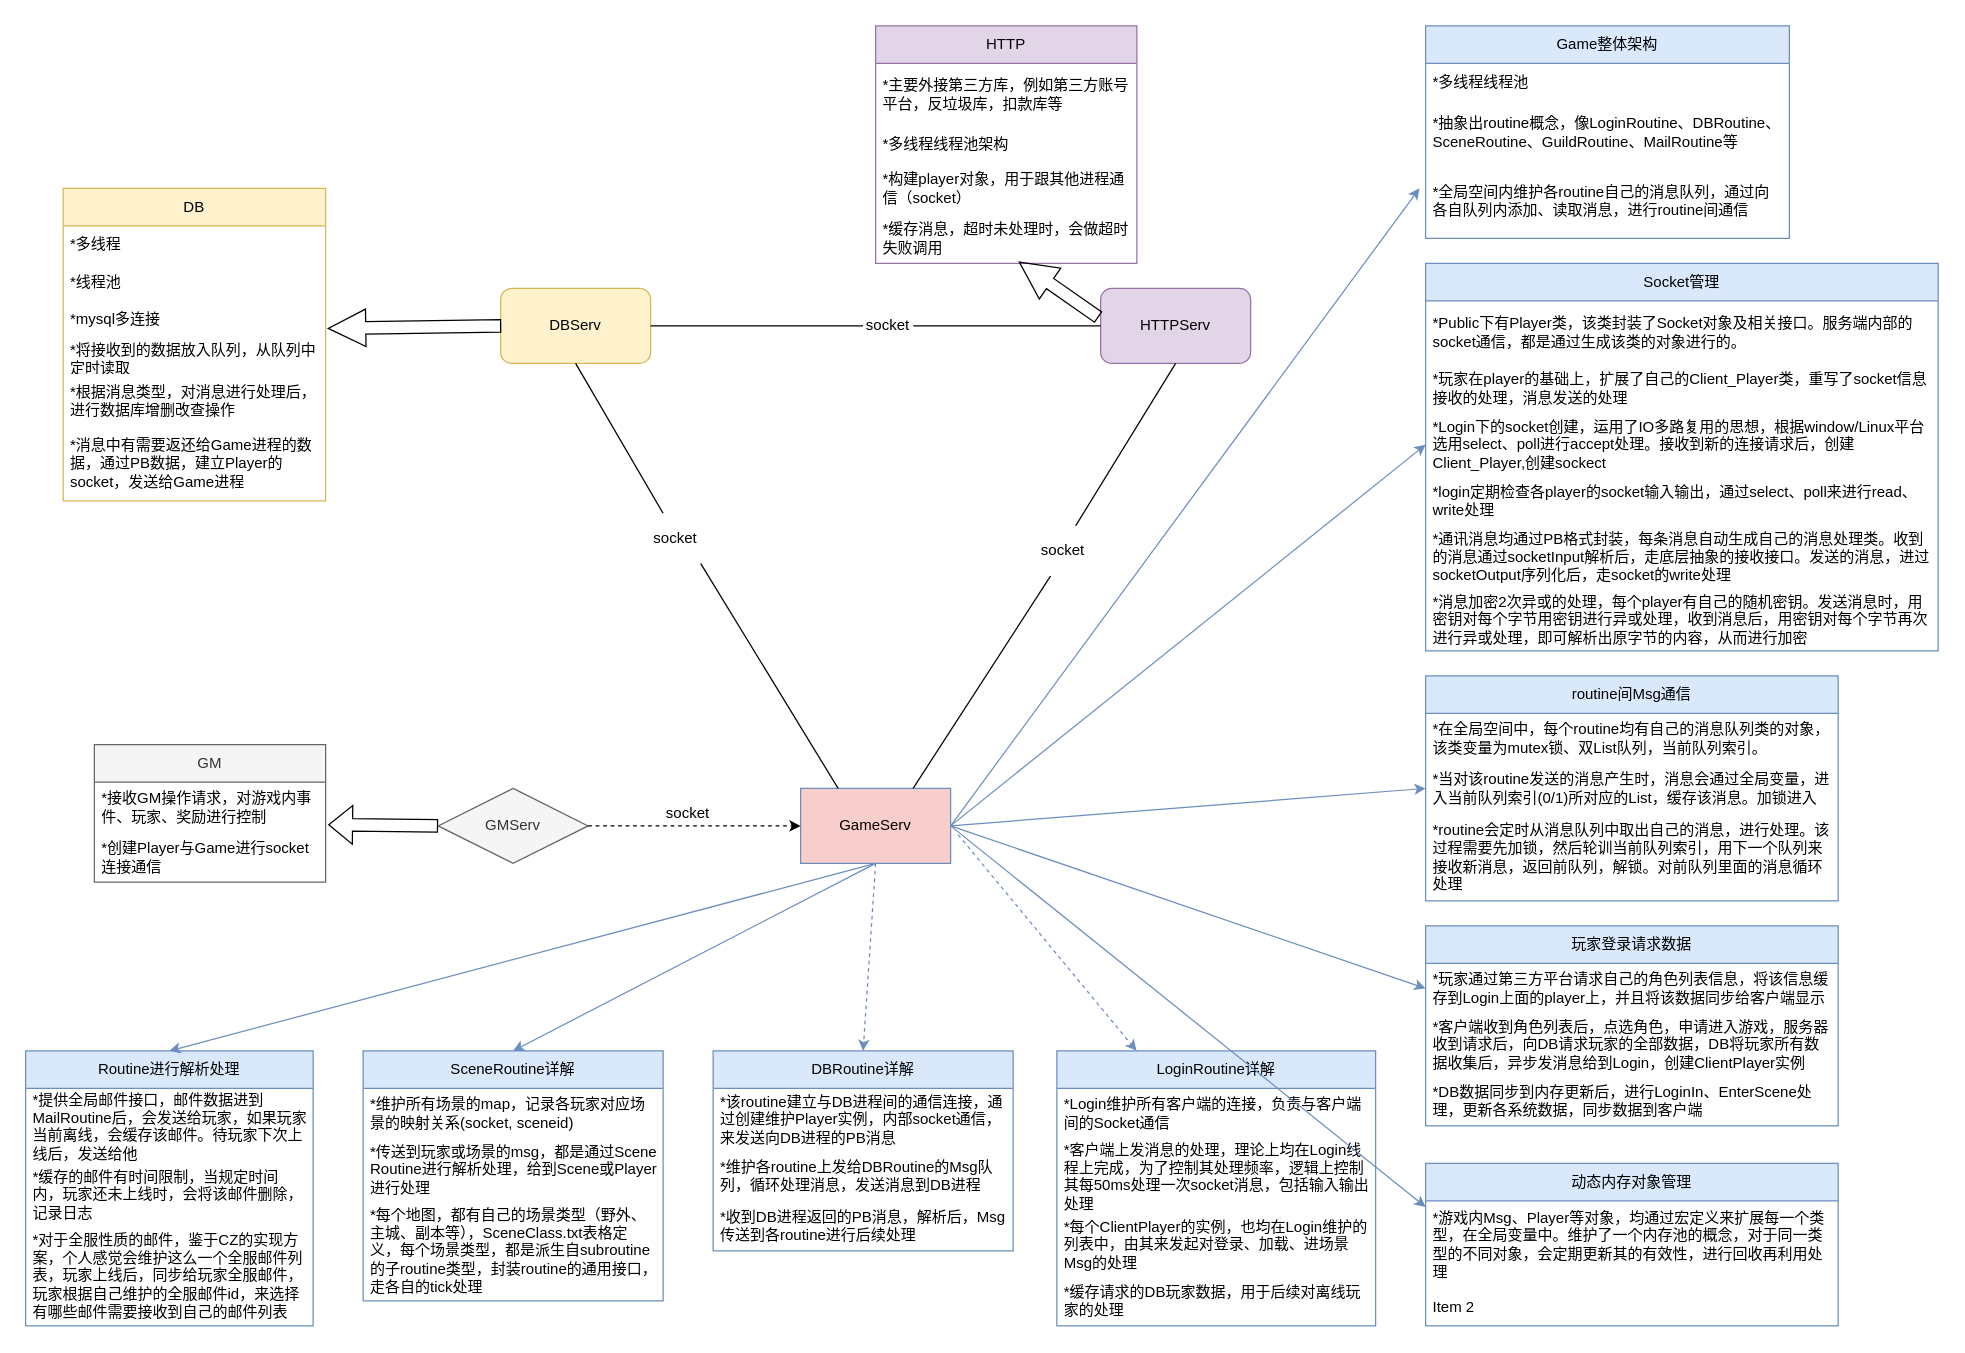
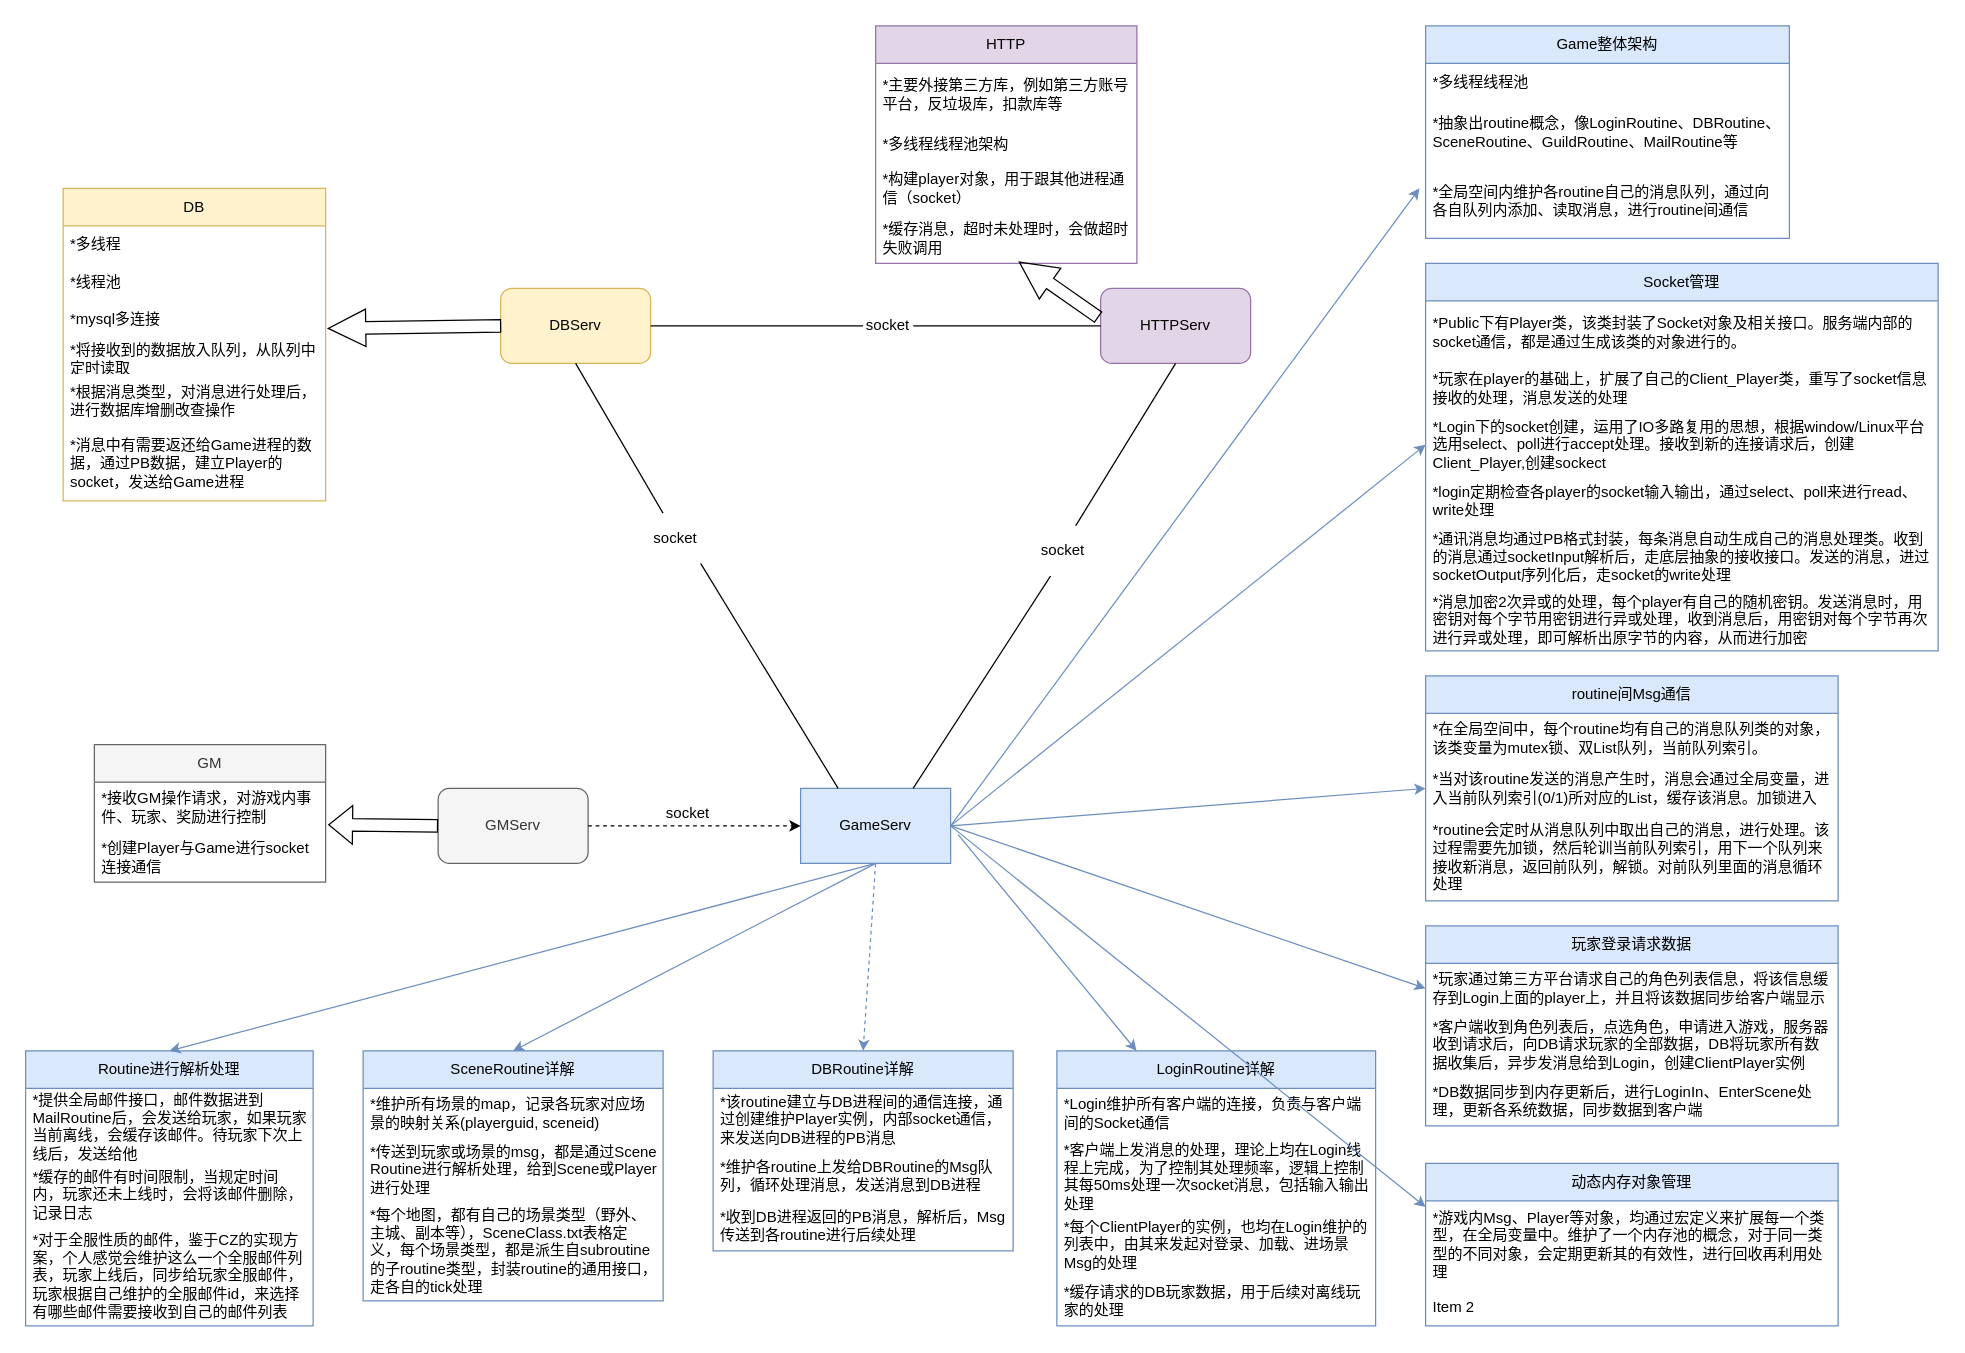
(513, 826) -> (513, 826)
(876, 826) -> (876, 826)
(1045, 939) -> (1045, 939)
(514, 1113) -> (514, 1113)
